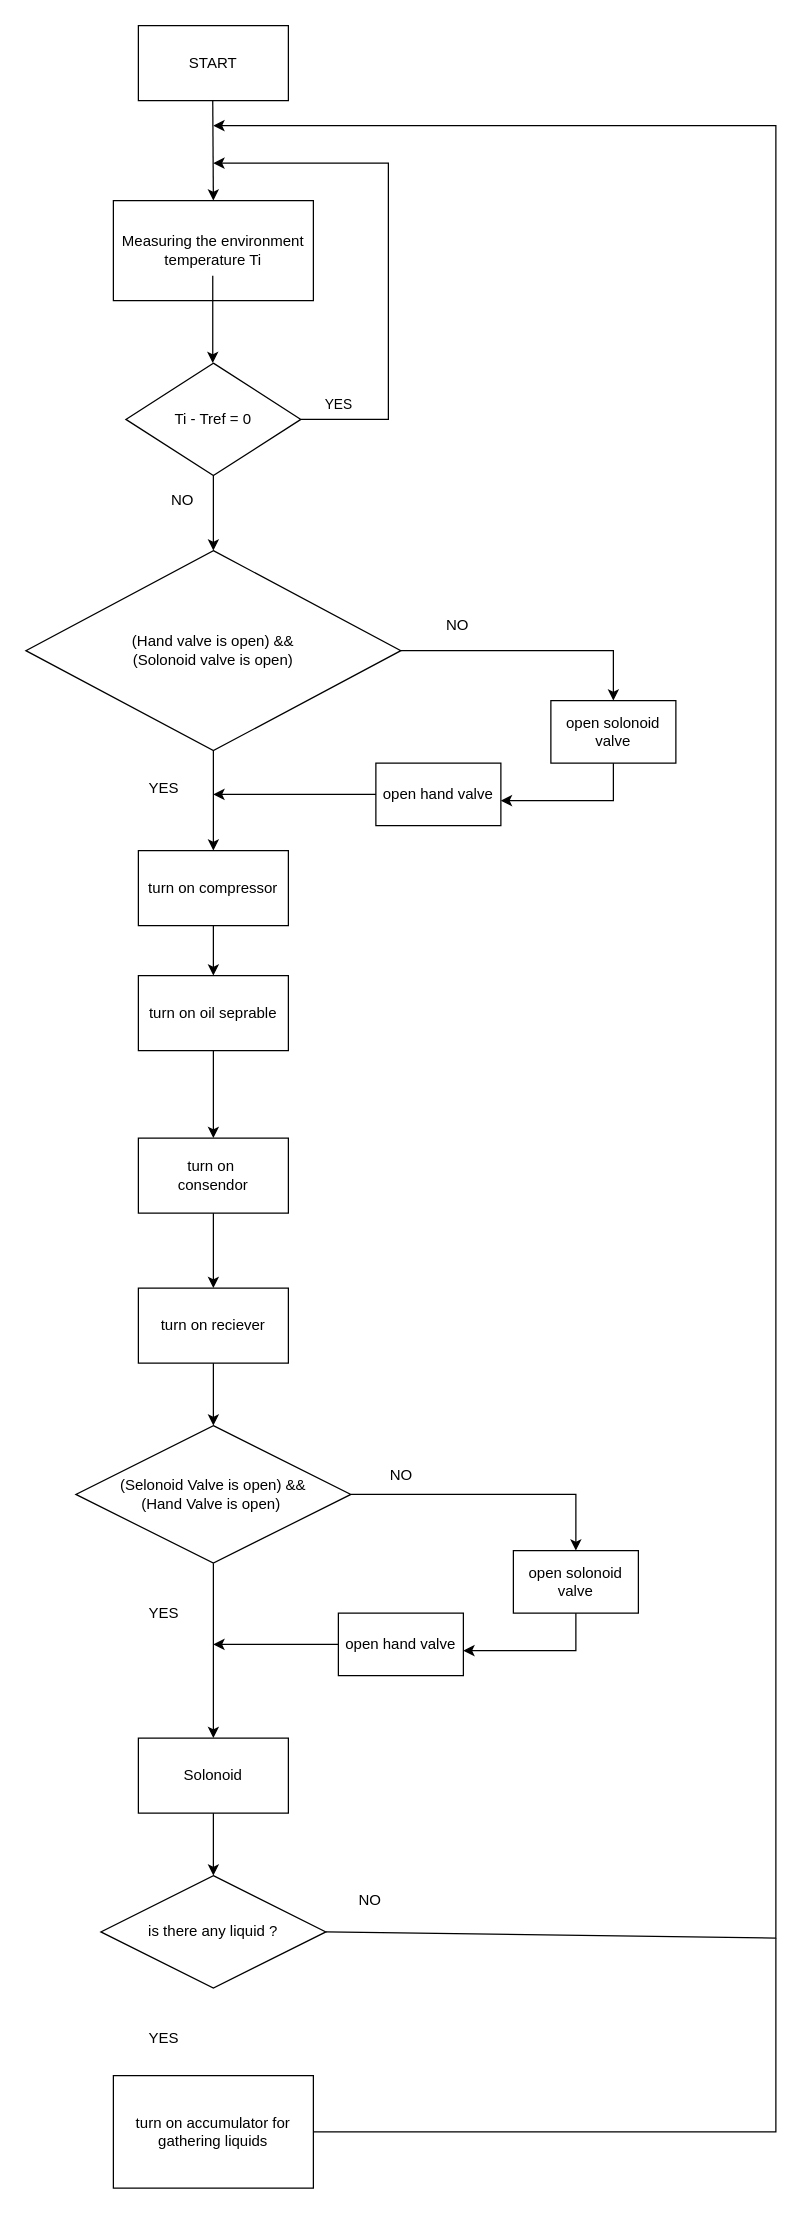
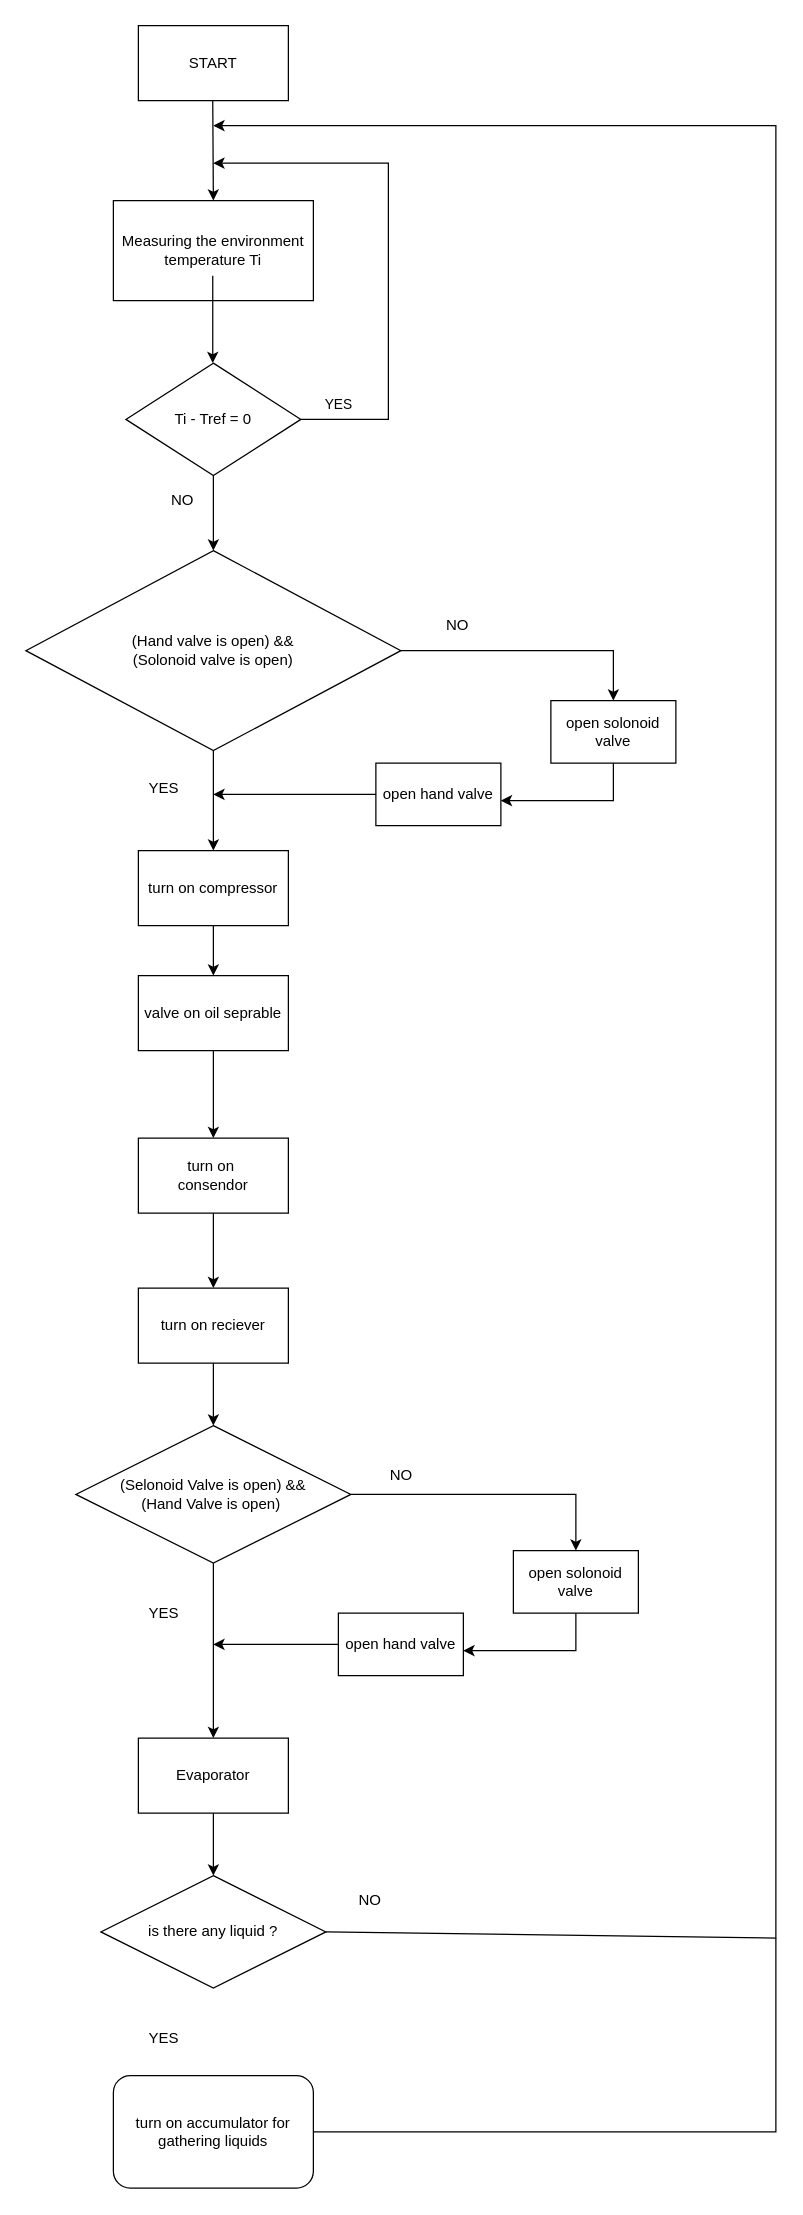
(213, 1013) -> (213, 1013)
(213, 1776) -> (213, 1776)
(213, 2132) -> (213, 2132)
